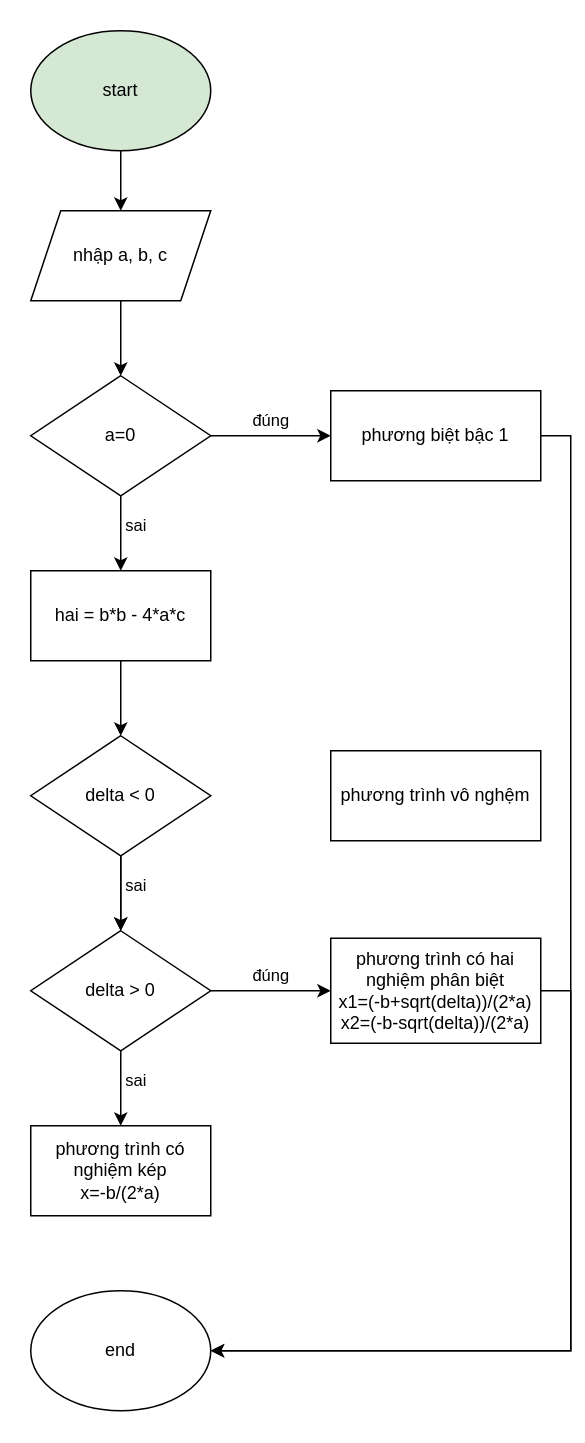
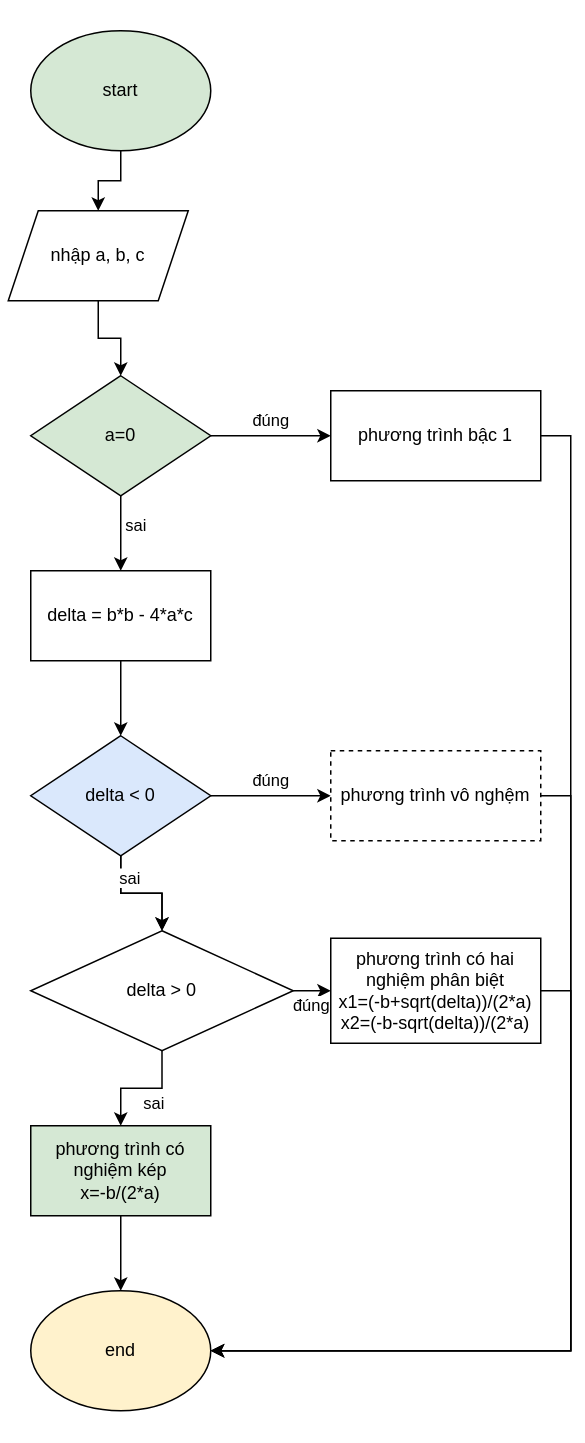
(121, 256) -> (98, 256)
(121, 436) -> (121, 436)
(436, 436) -> (436, 436)
(121, 616) -> (121, 616)
(121, 796) -> (121, 796)
none -> (266, 796)
(436, 796) -> (436, 796)
none -> (554, 796)
(121, 991) -> (162, 991)
(121, 1171) -> (121, 1171)
none -> (121, 1248)
(121, 1351) -> (121, 1351)
